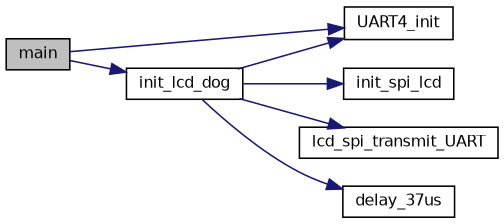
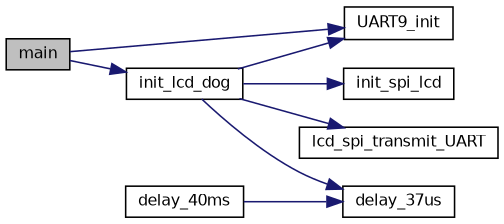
(399, 23) -> (399, 23)
none -> (185, 202)
